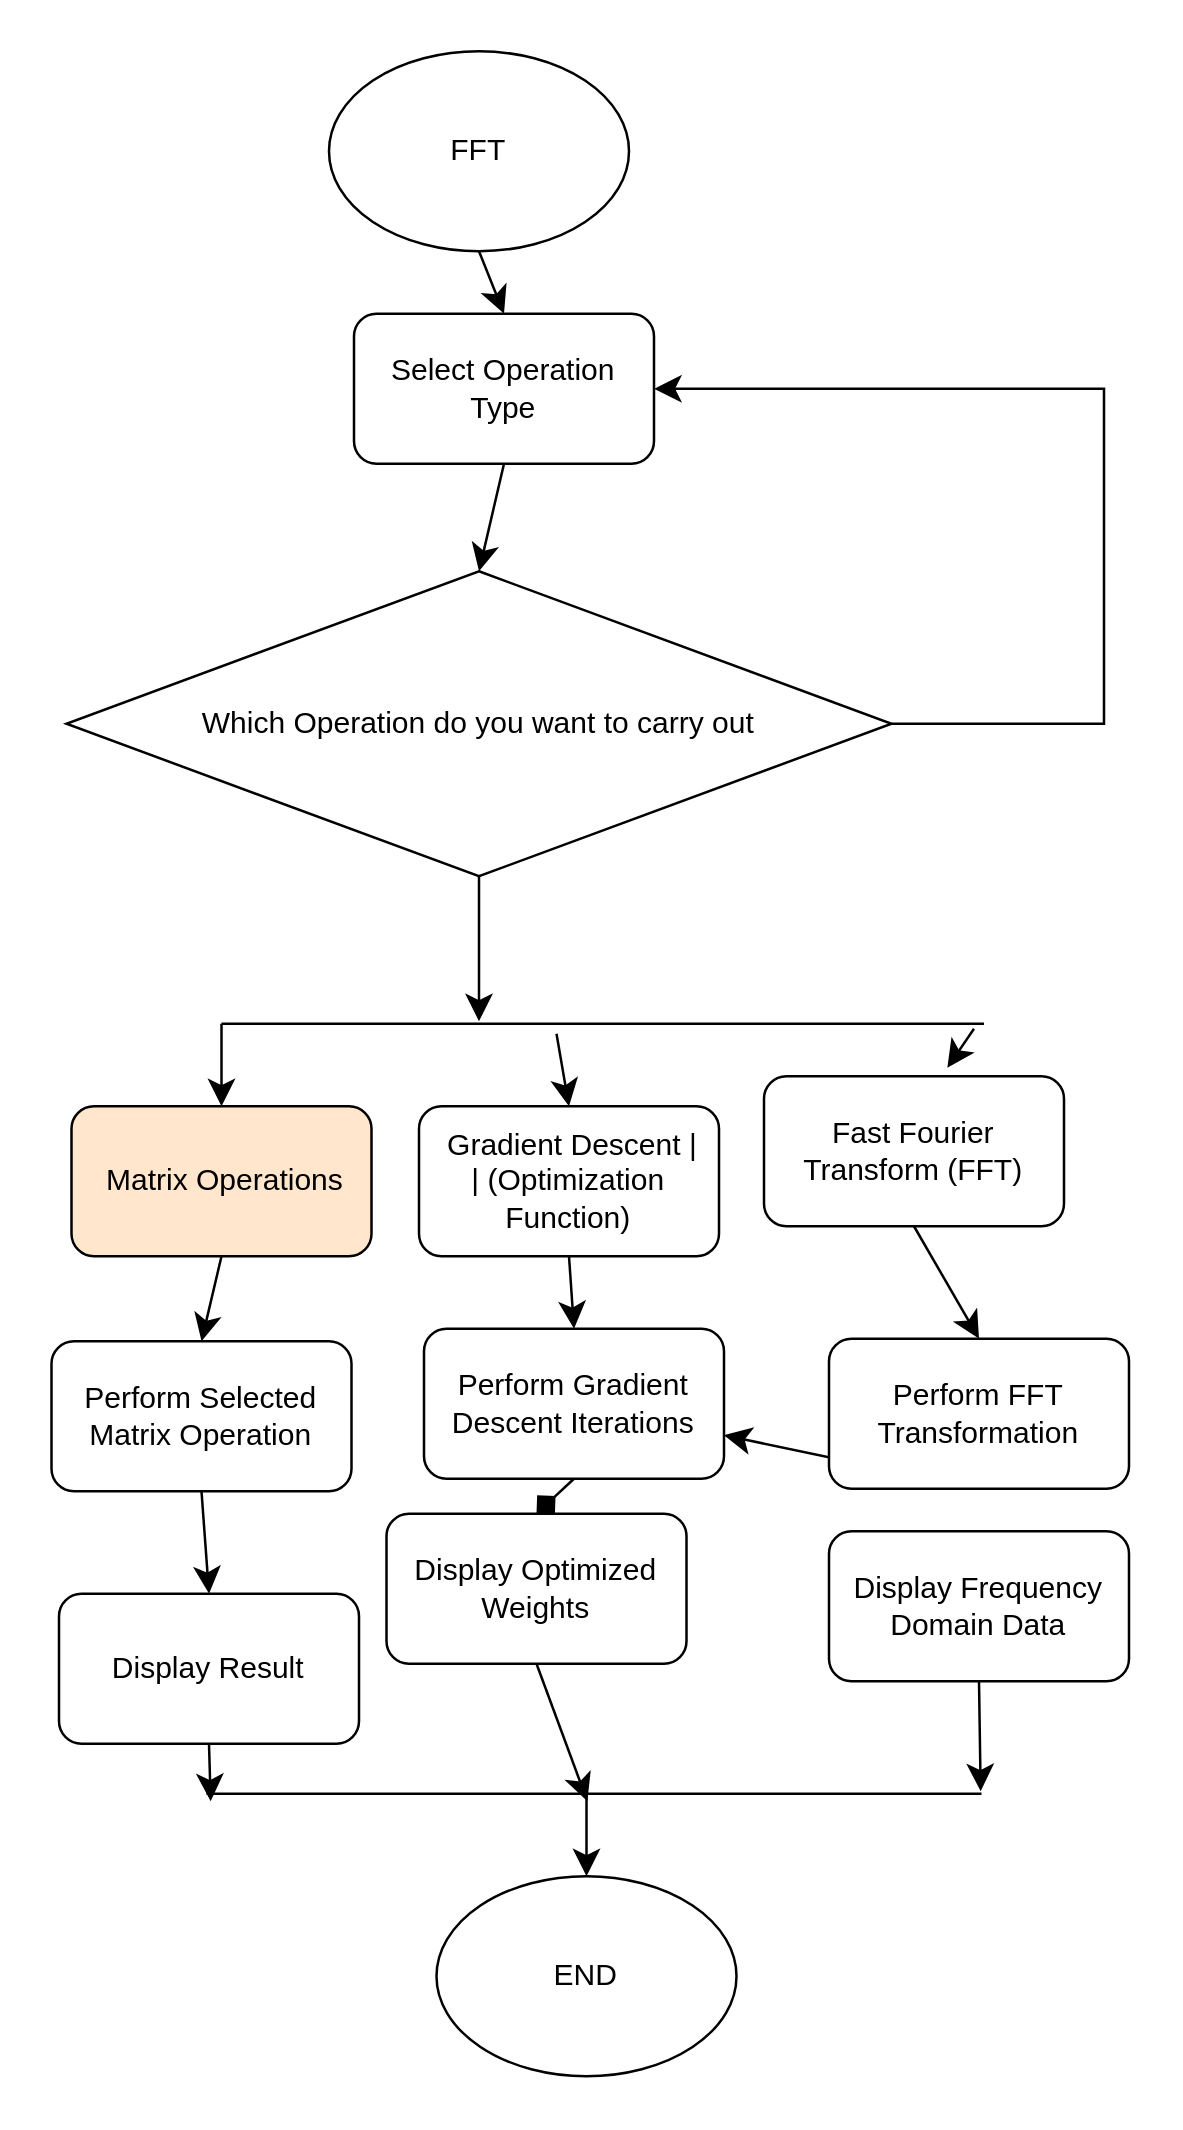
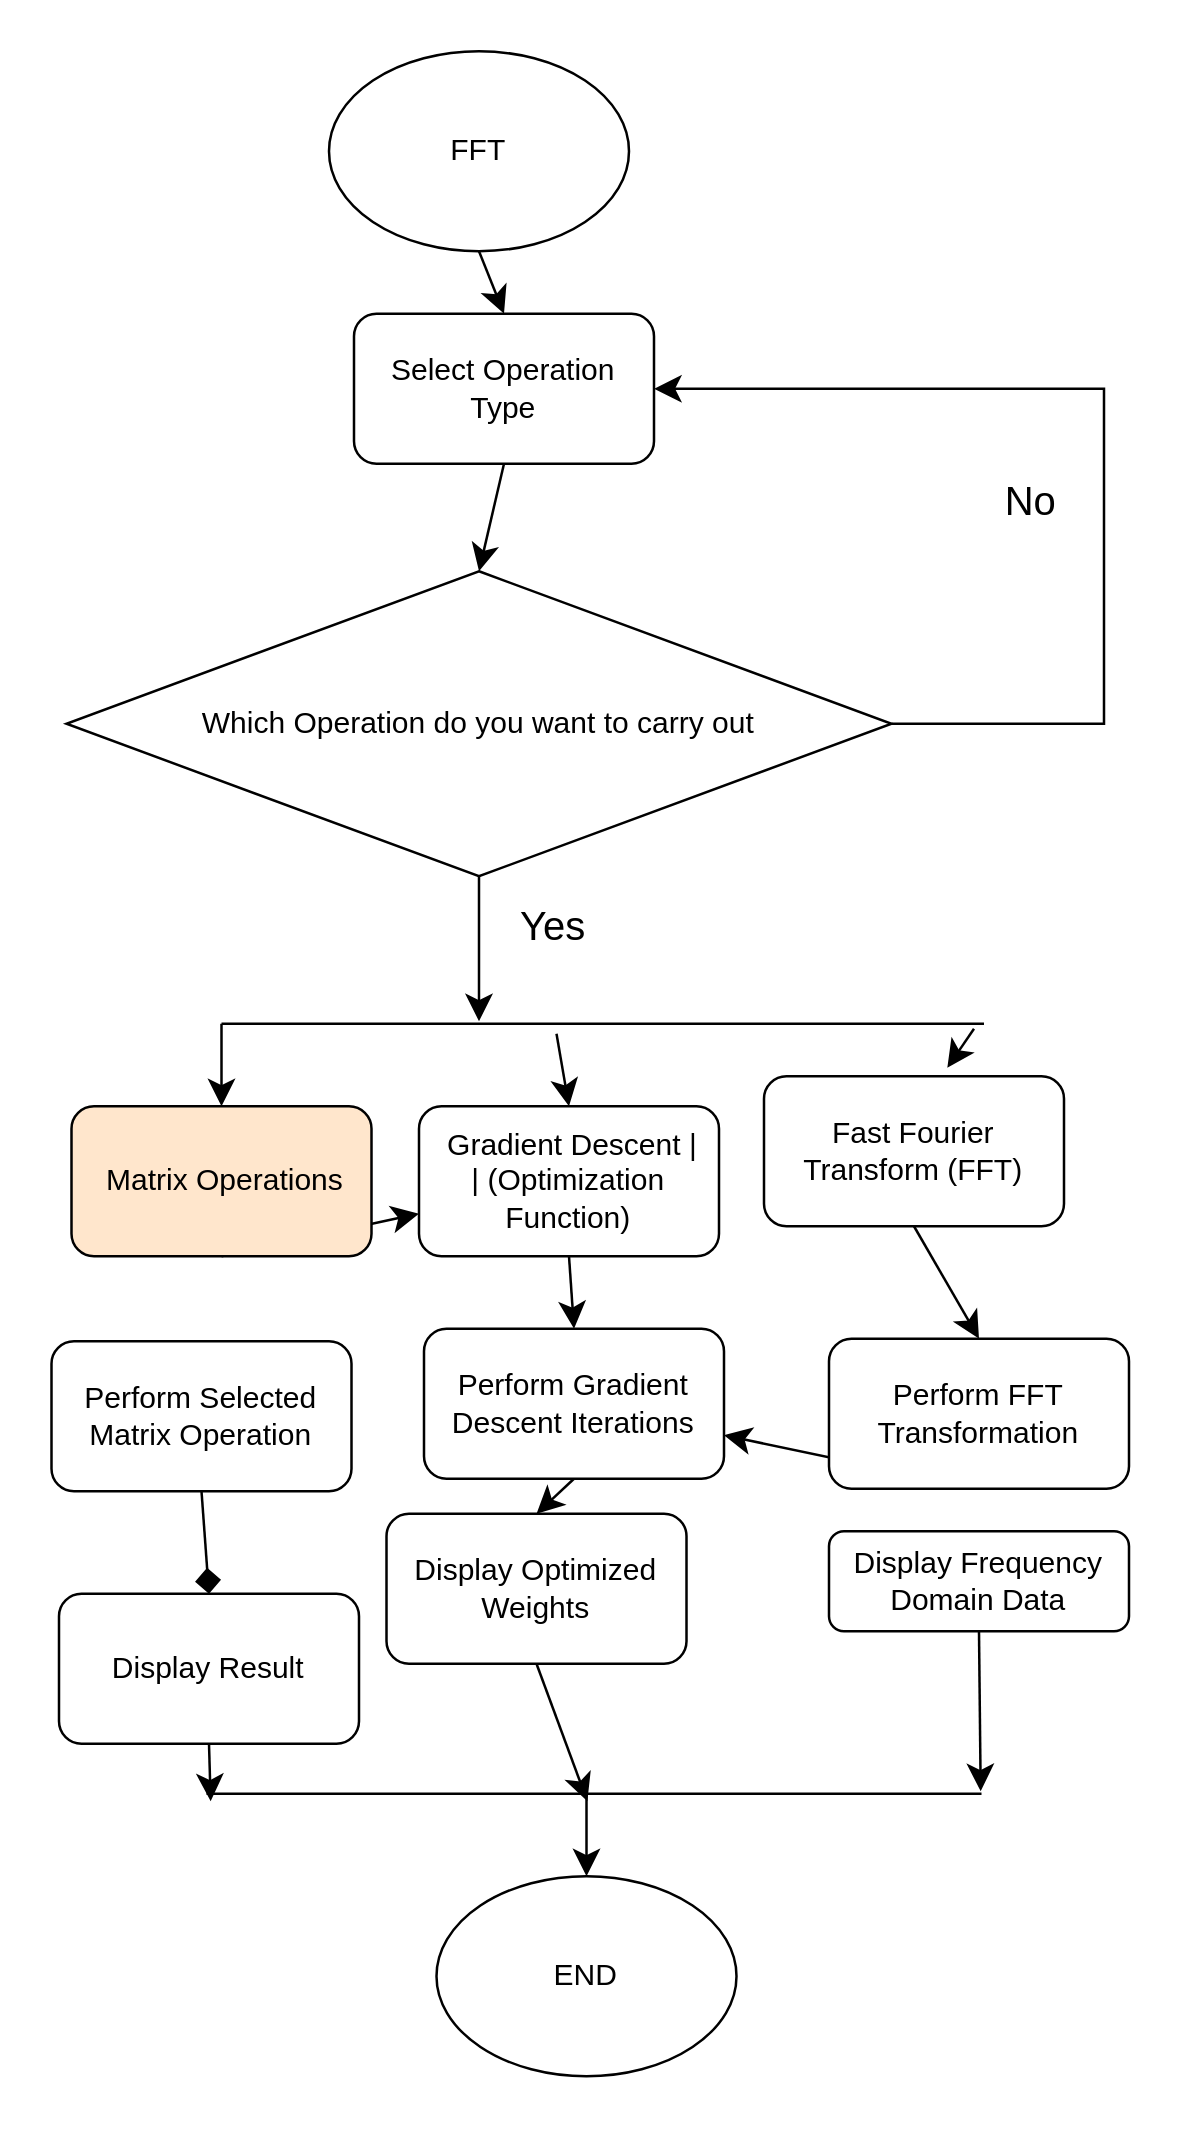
none -> (1031, 501)
none -> (554, 926)
(213, 1290) -> (385, 1221)
(554, 1497) -> (554, 1498)
(207, 1570) -> (207, 1568)
(979, 1606) -> (979, 1581)
